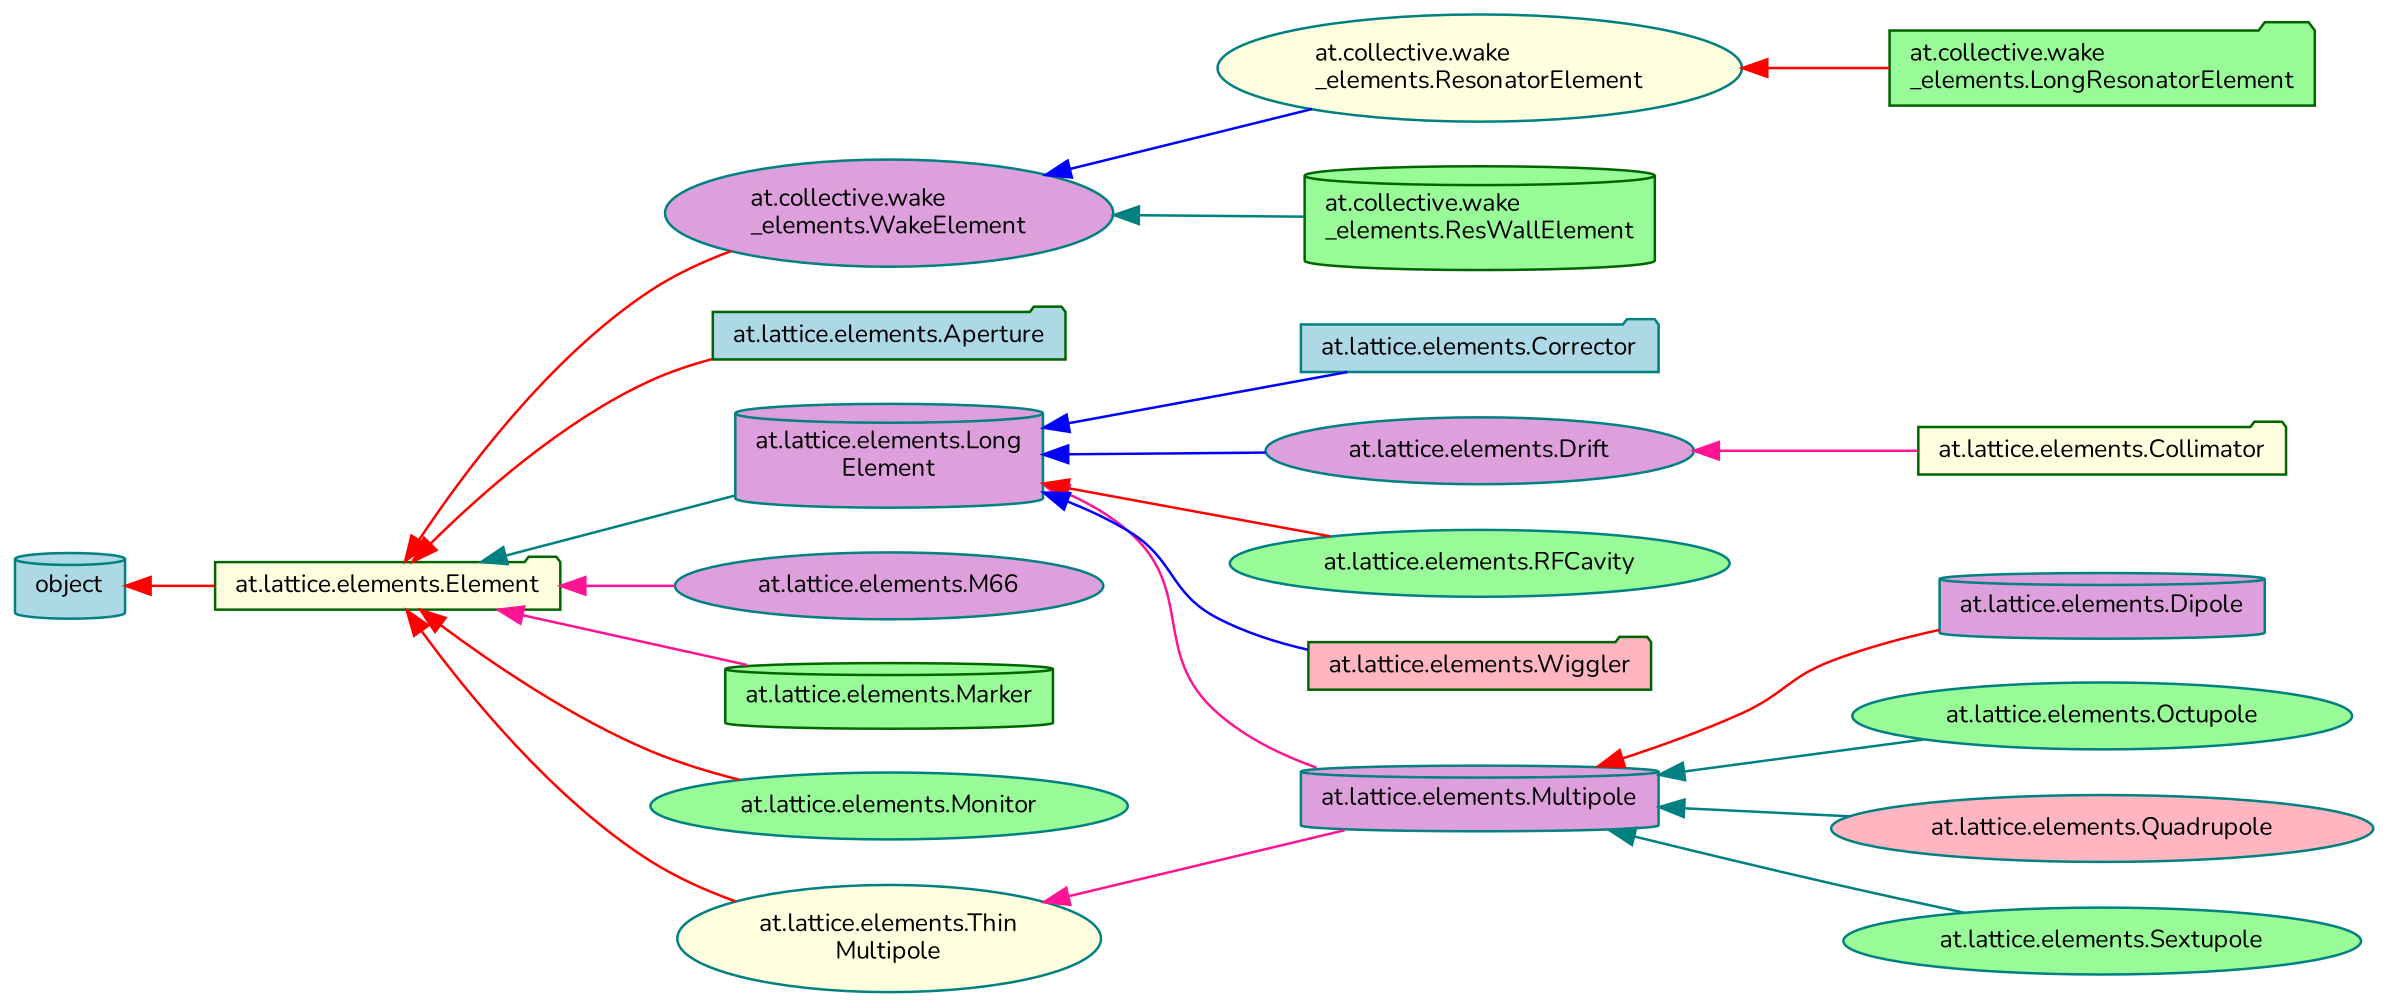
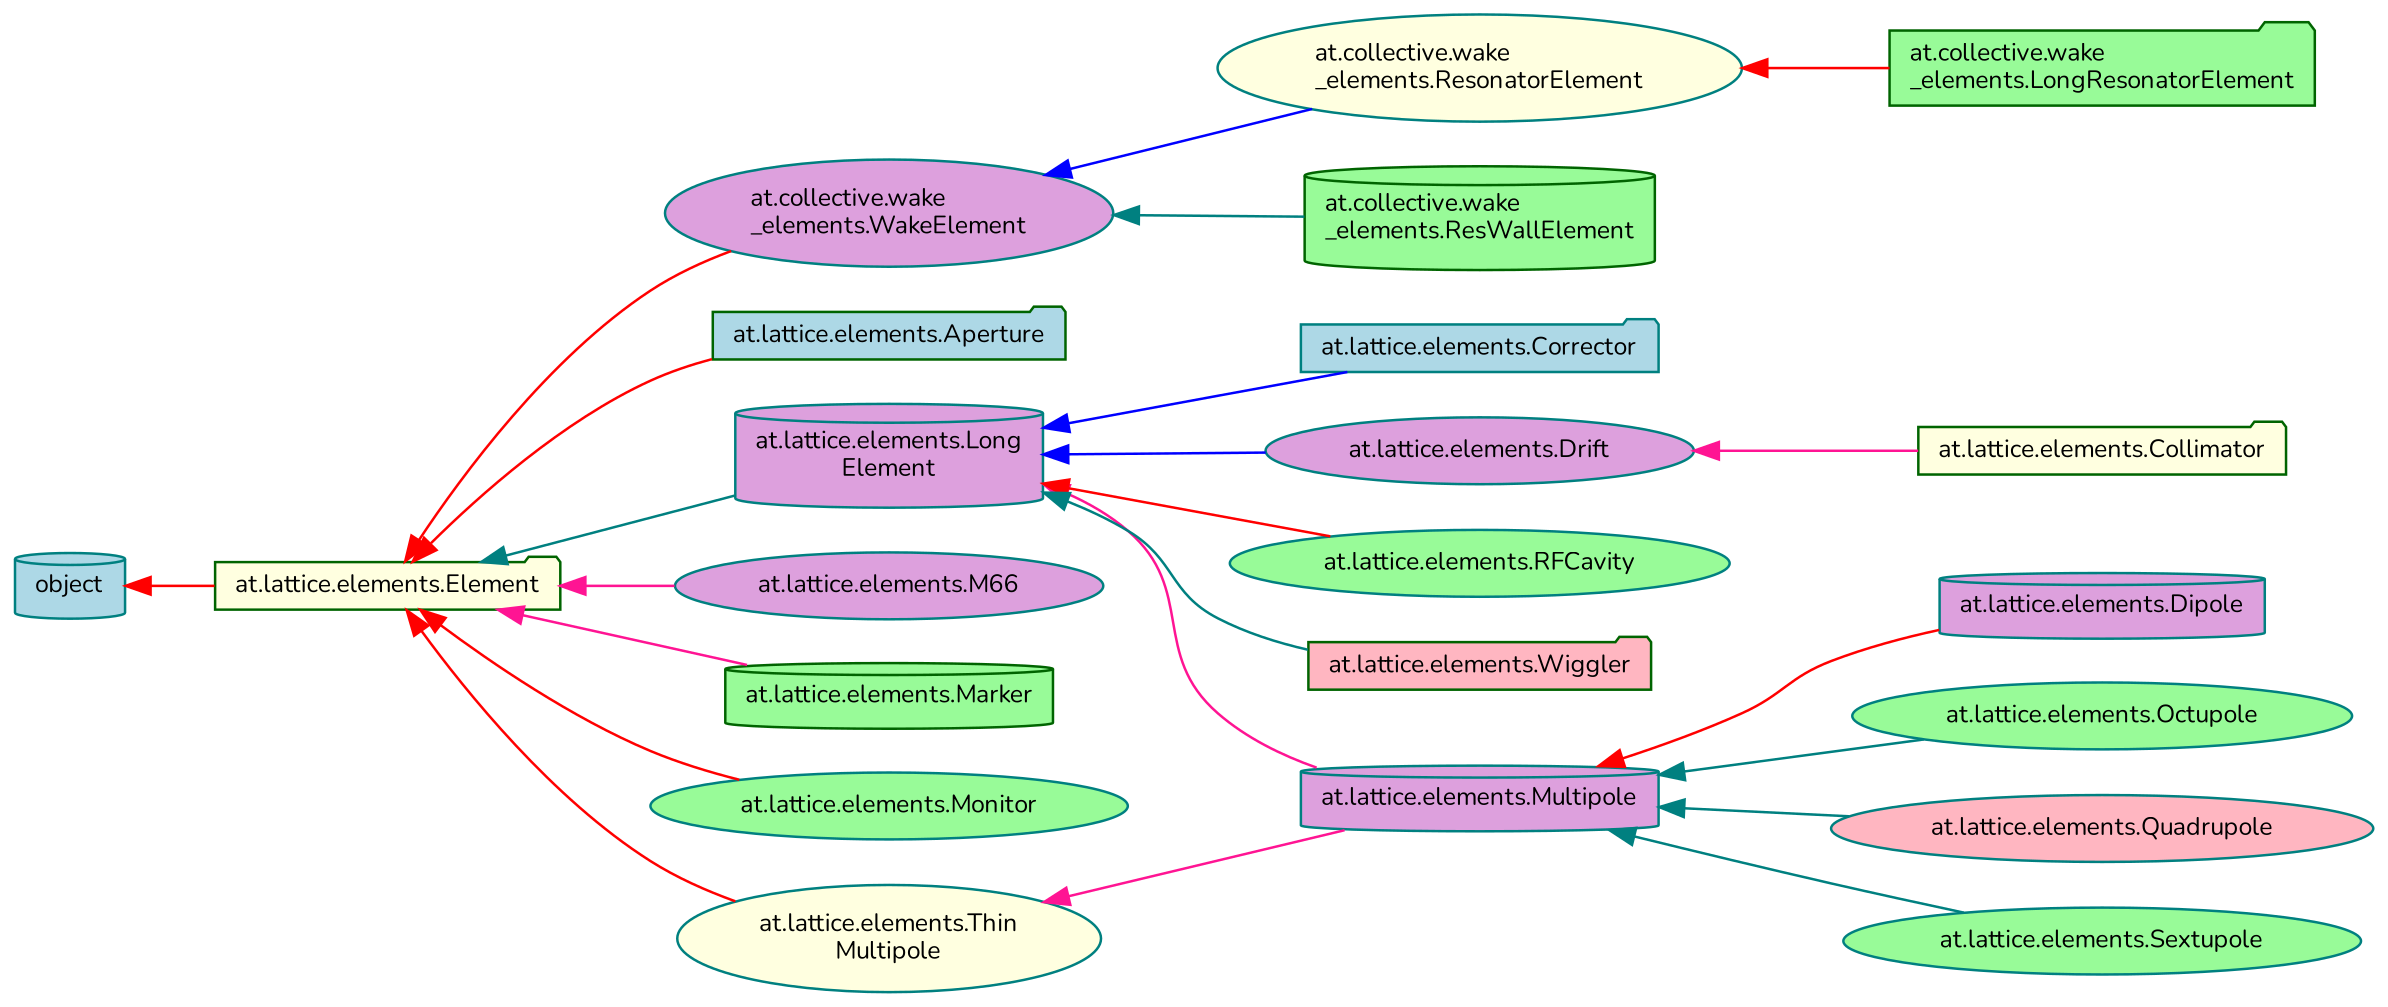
(1185, 593) -> (1185, 593)
